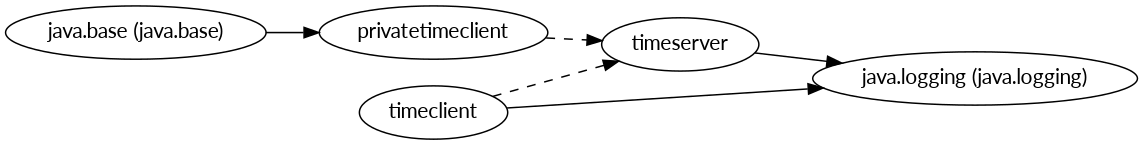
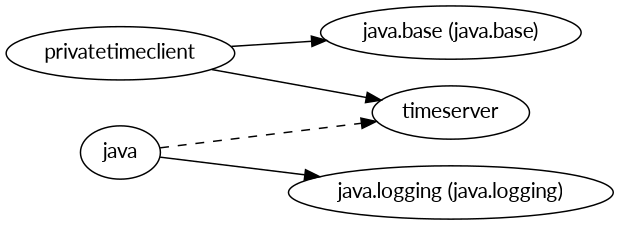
(285, 33) -> (271, 44)
(567, 39) -> (289, 84)
(791, 57) -> none
(434, 113) -> (120, 152)
